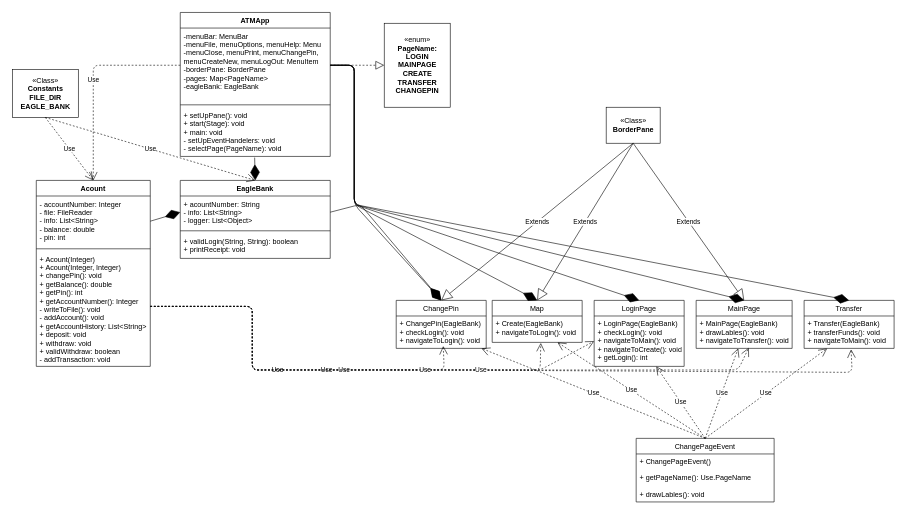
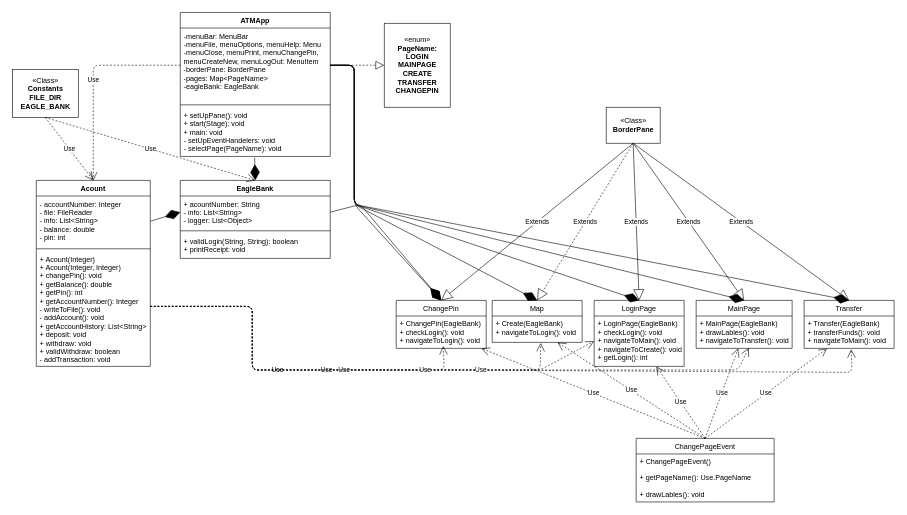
(609, 182) -> (609, 182)
none -> (636, 218)
none -> (739, 220)
